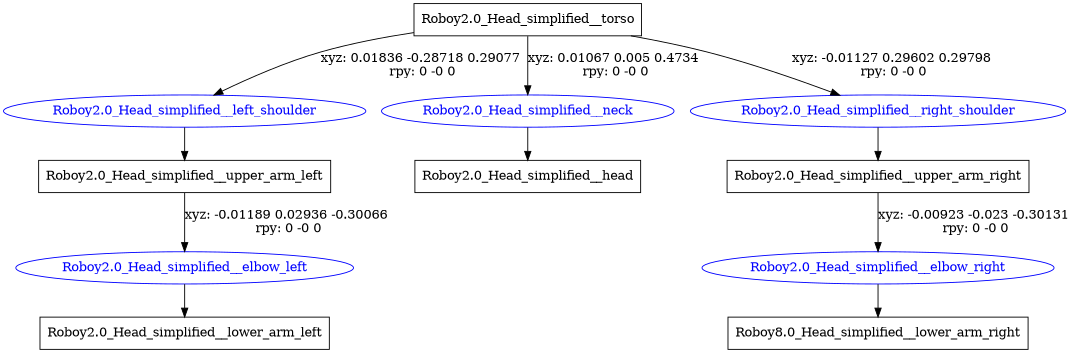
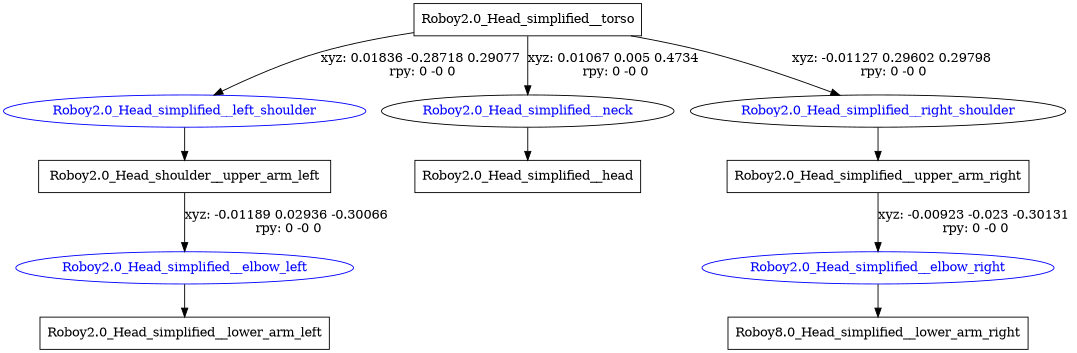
(528, 111) -> (528, 111)
(878, 111) -> (878, 111)
(185, 176) -> (185, 176)
